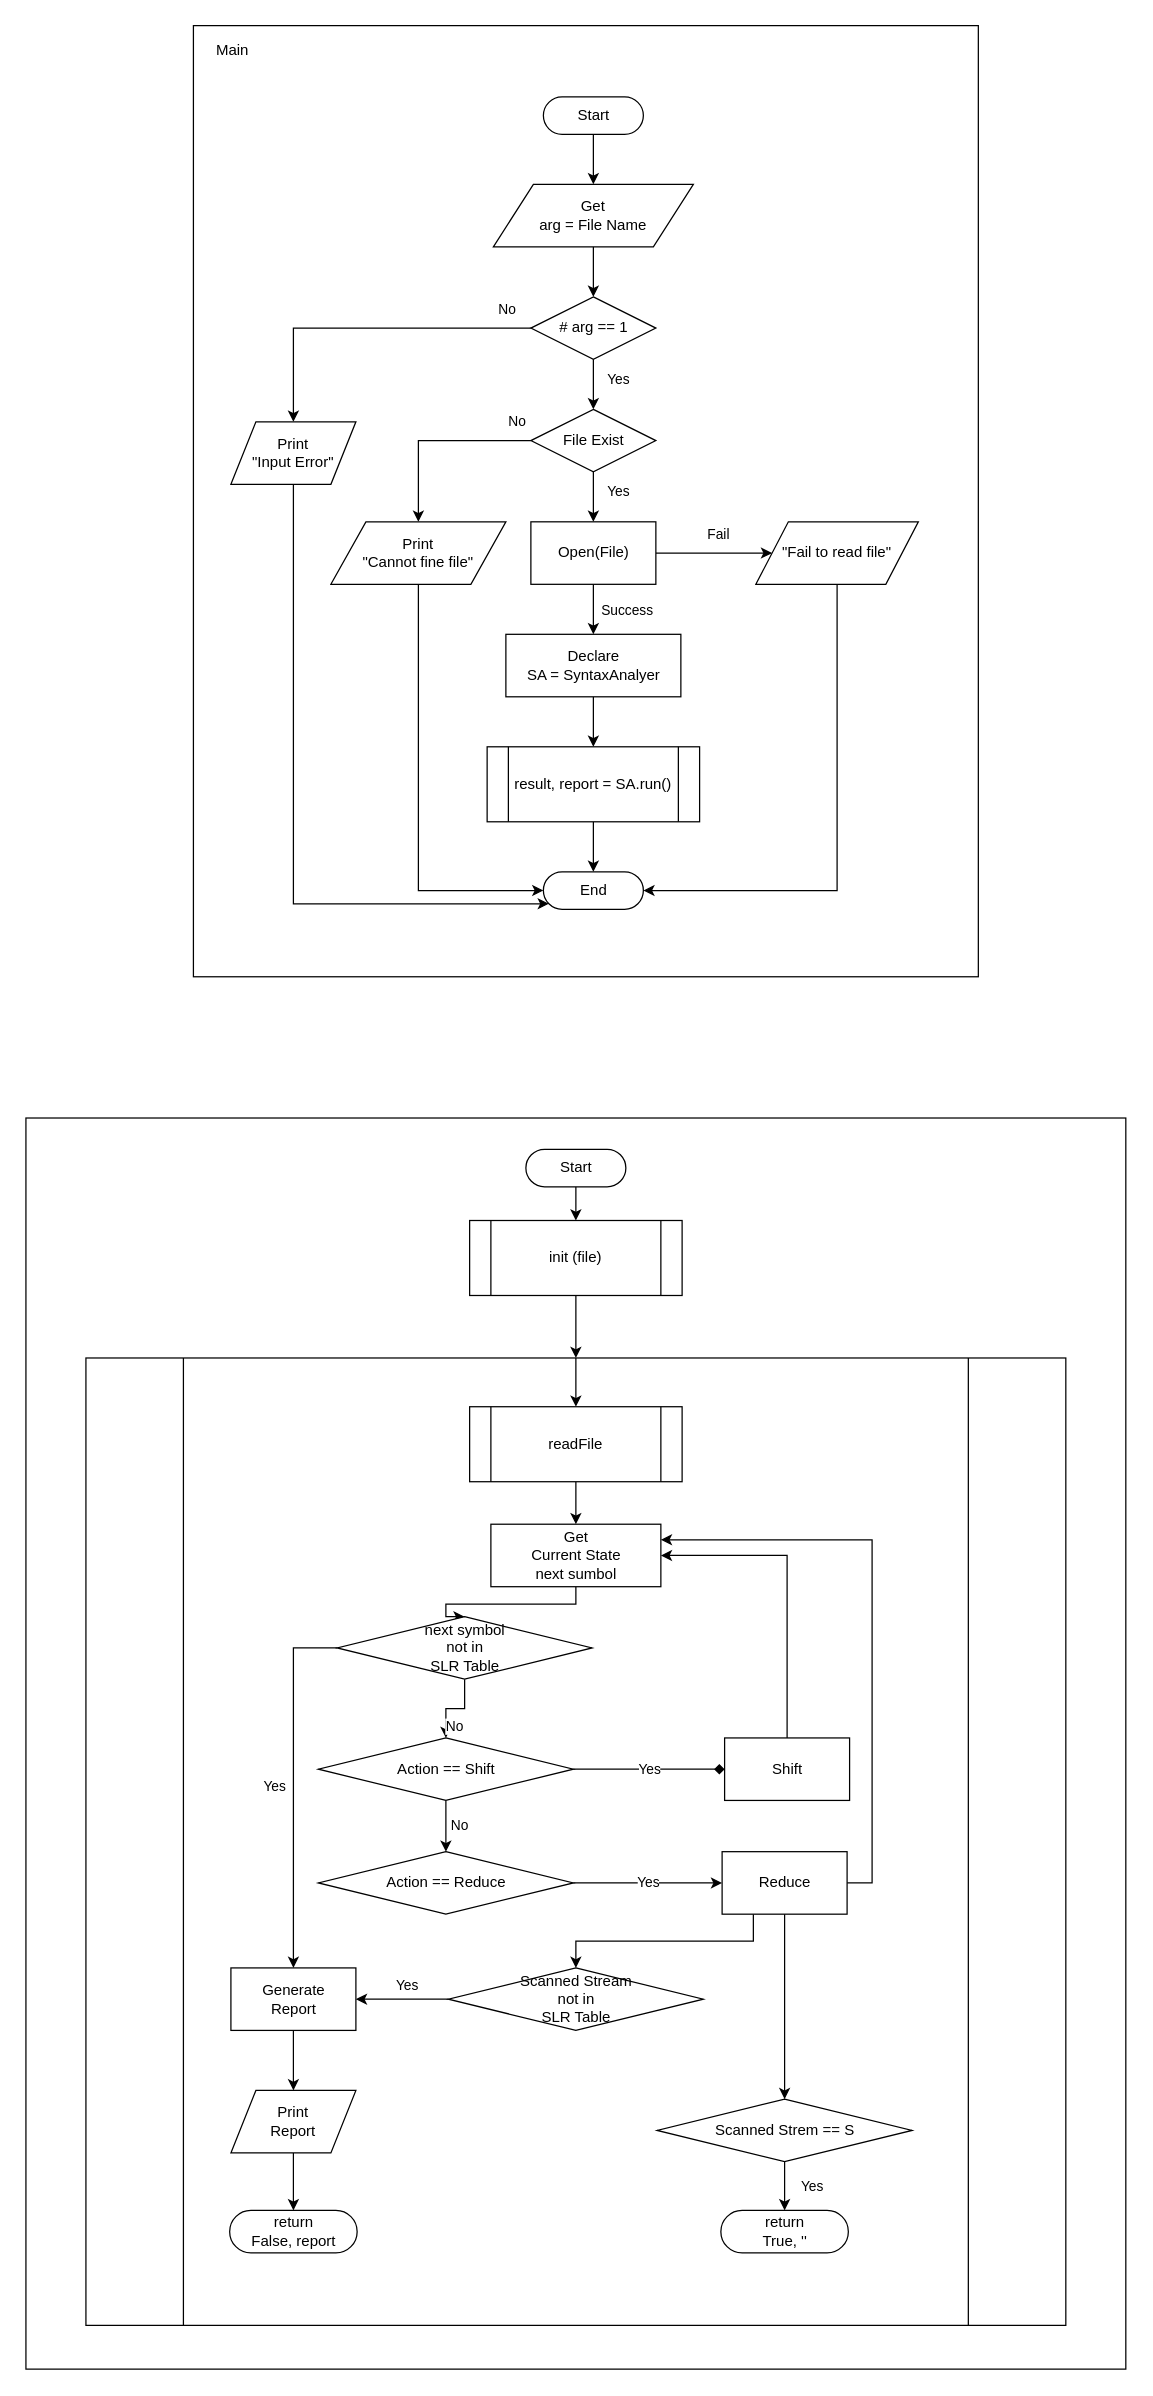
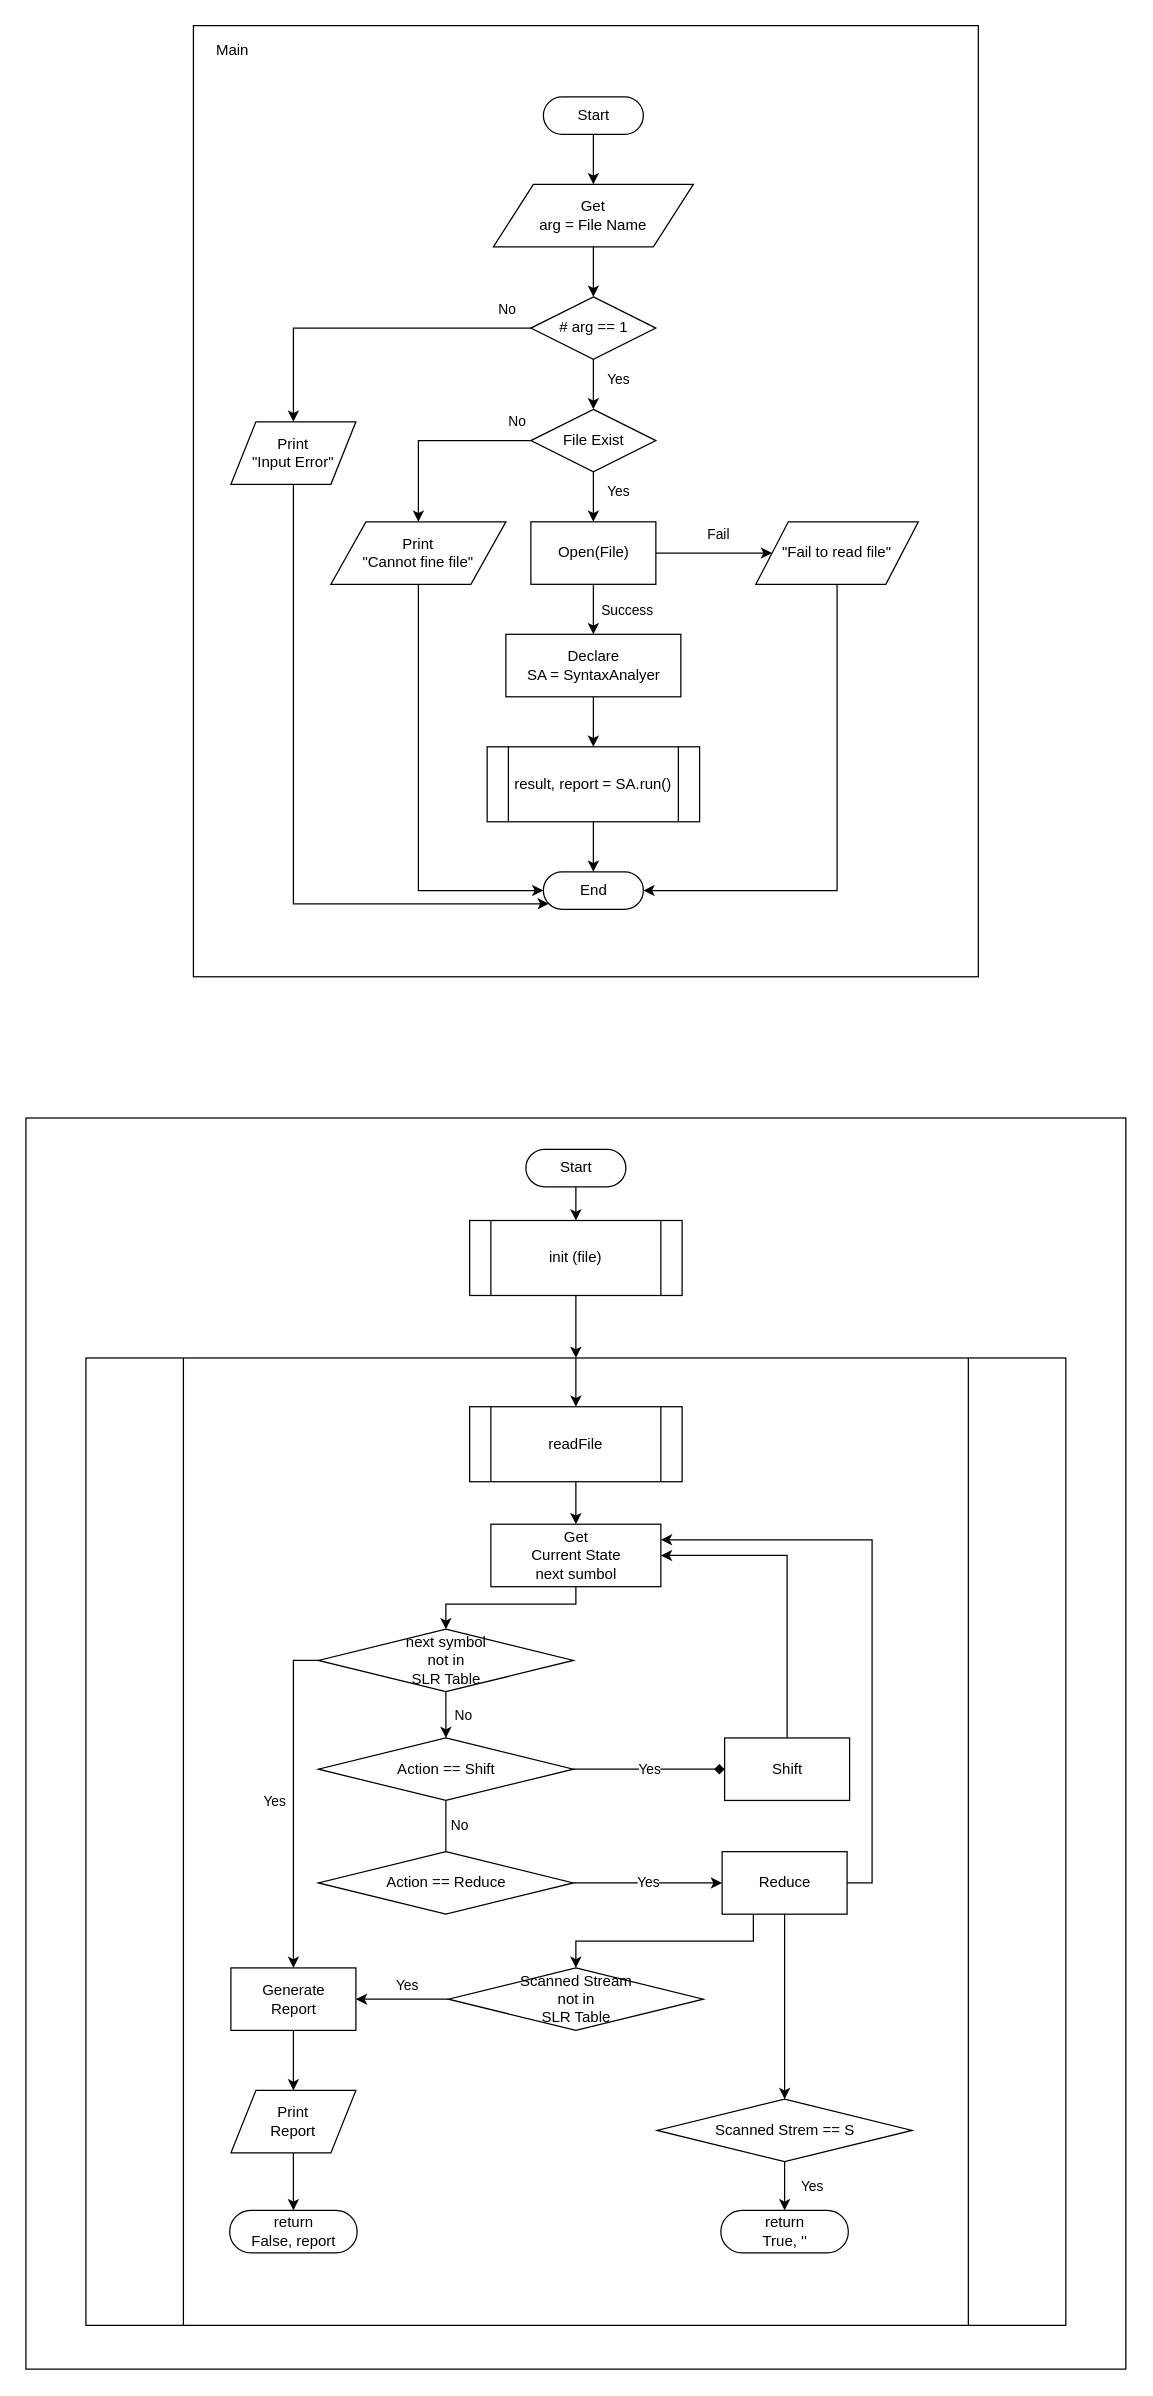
(464, 1648) -> (446, 1661)
(446, 1842) -> (446, 1845)
